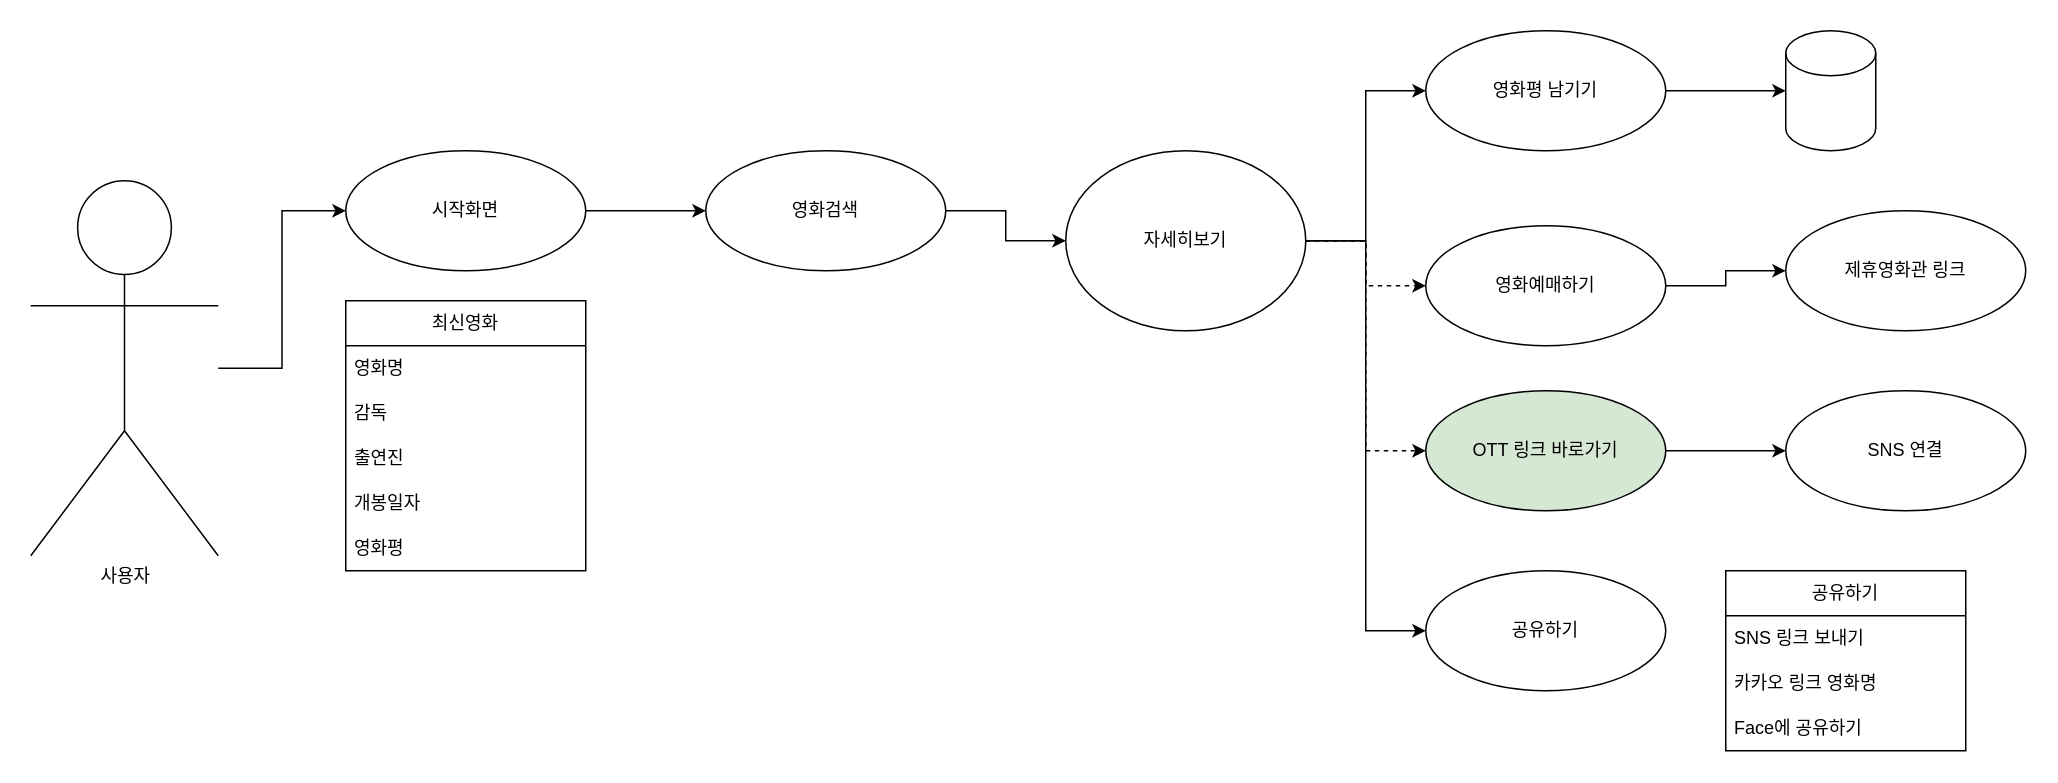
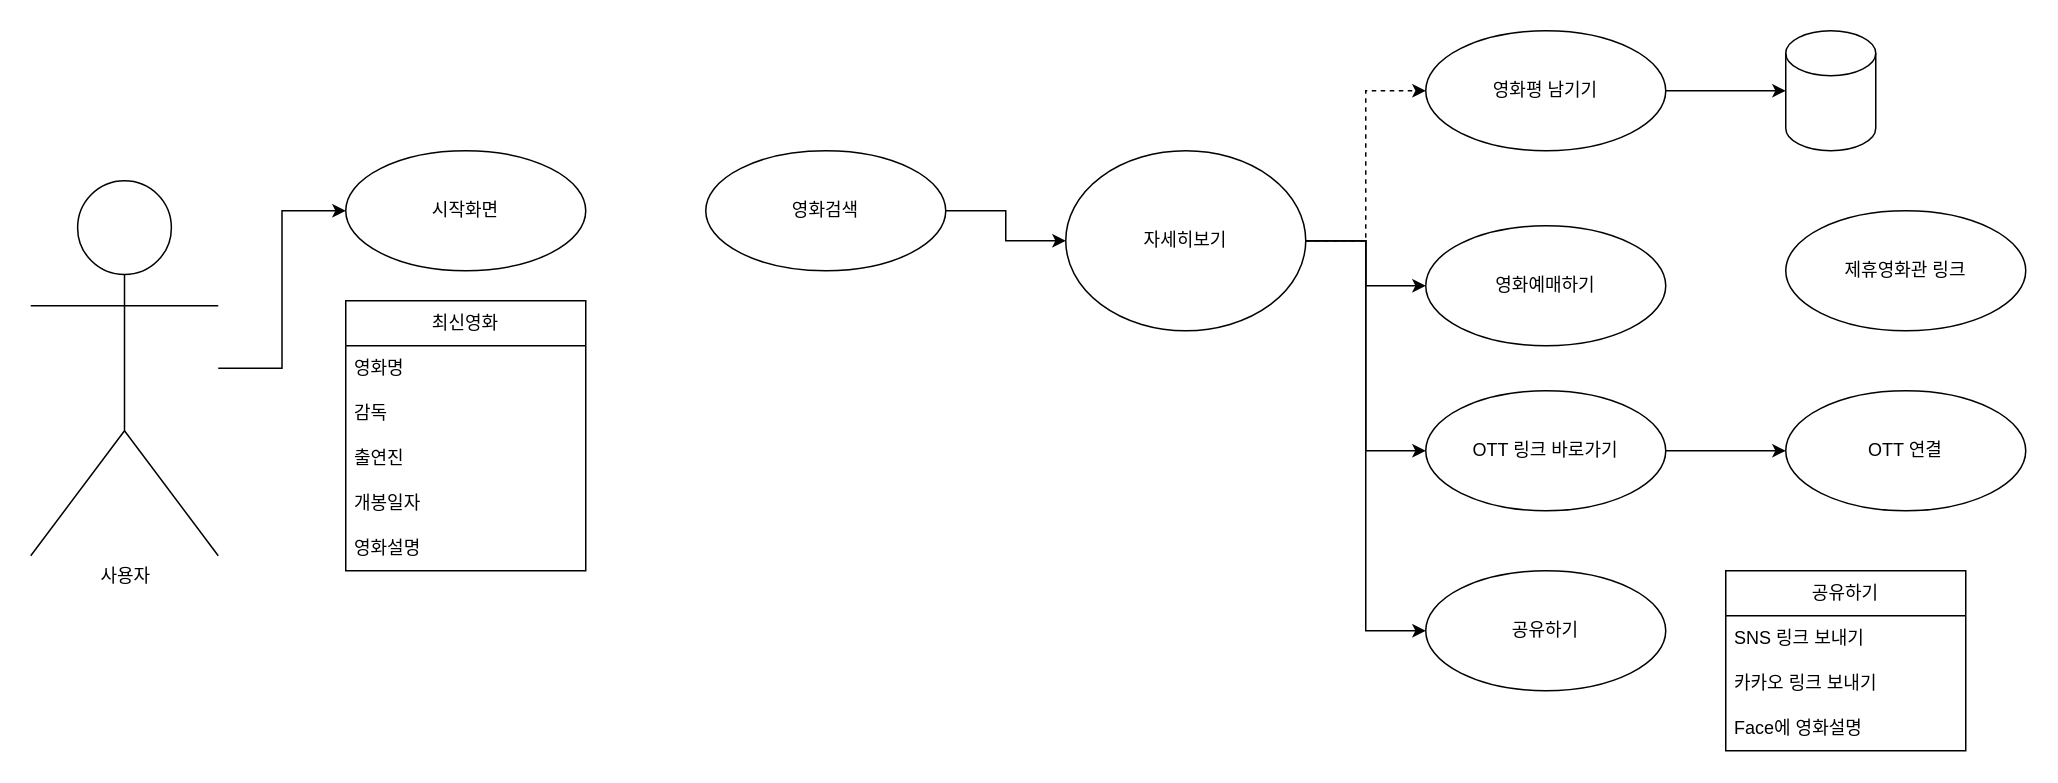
(1366, 140) -> (1366, 140)
(641, 211) -> none
(1726, 284) -> none
(1391, 286) -> (1391, 286)
(1390, 451) -> (1390, 451)
(1546, 451) -> (1546, 451)
(1906, 451) -> (1906, 451)
(382, 548) -> (391, 548)
(1812, 683) -> (1812, 683)
(1803, 728) -> (1803, 728)
